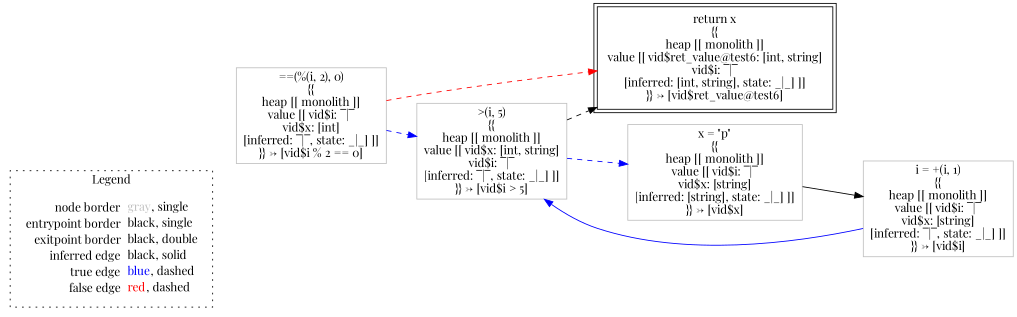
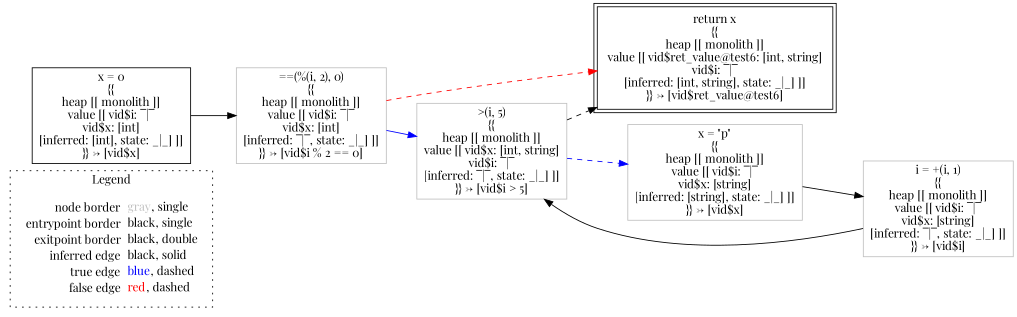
none -> (111, 116)
(397, 133) -> (397, 133)
(704, 245) -> (704, 245)
